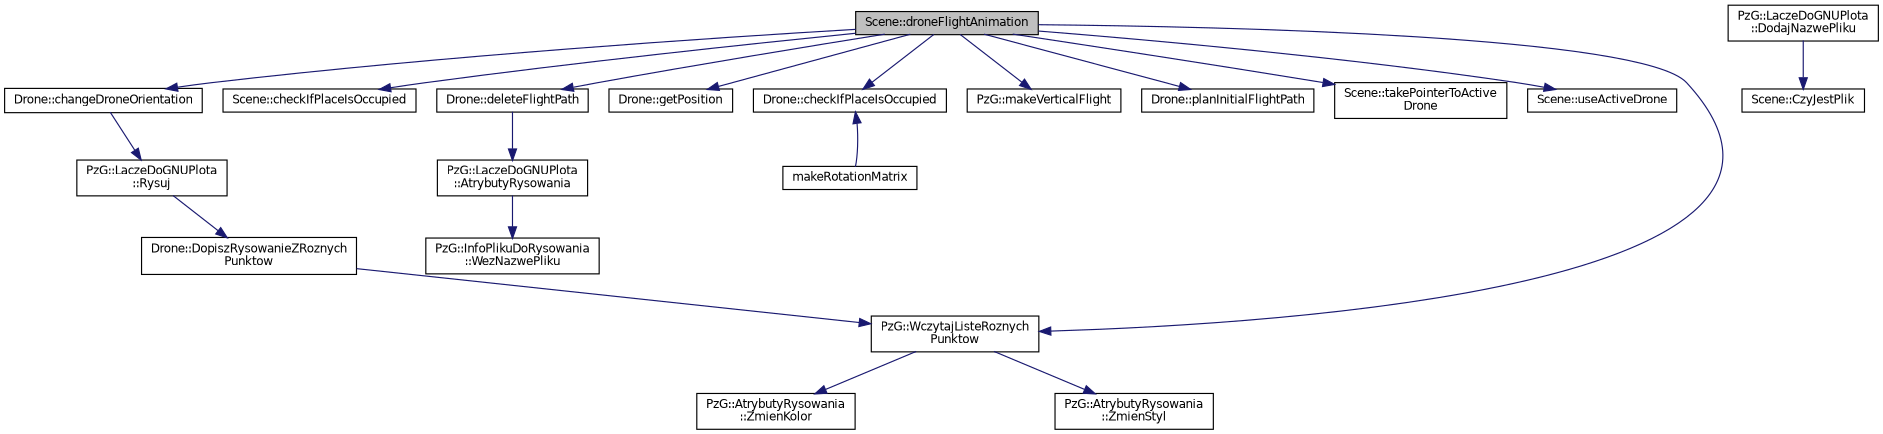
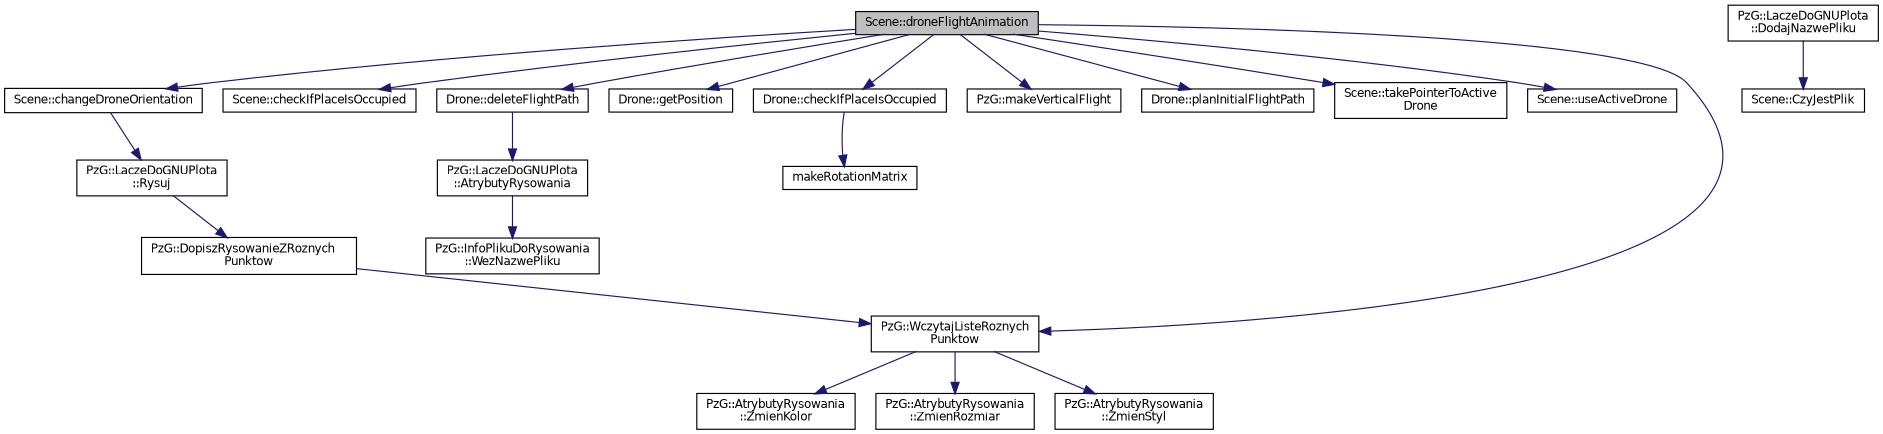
(103, 101) -> (103, 101)
(858, 145) -> (842, 133)
(249, 256) -> (249, 256)
none -> (955, 411)
